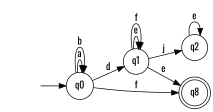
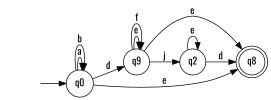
(136, 61) -> (137, 62)
none -> (217, 62)
(136, 86) -> (165, 81)
